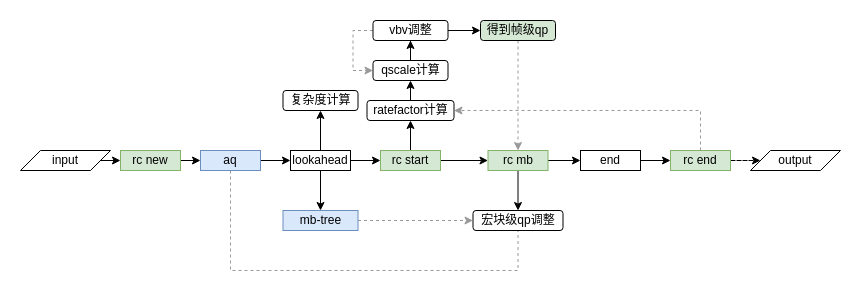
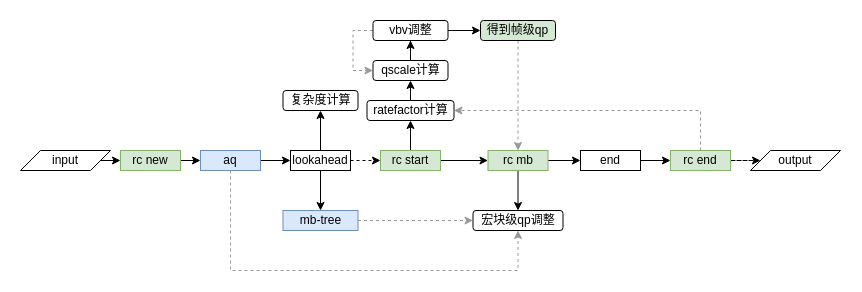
(363, 161) -> (363, 161)
(518, 236) -> (518, 239)
